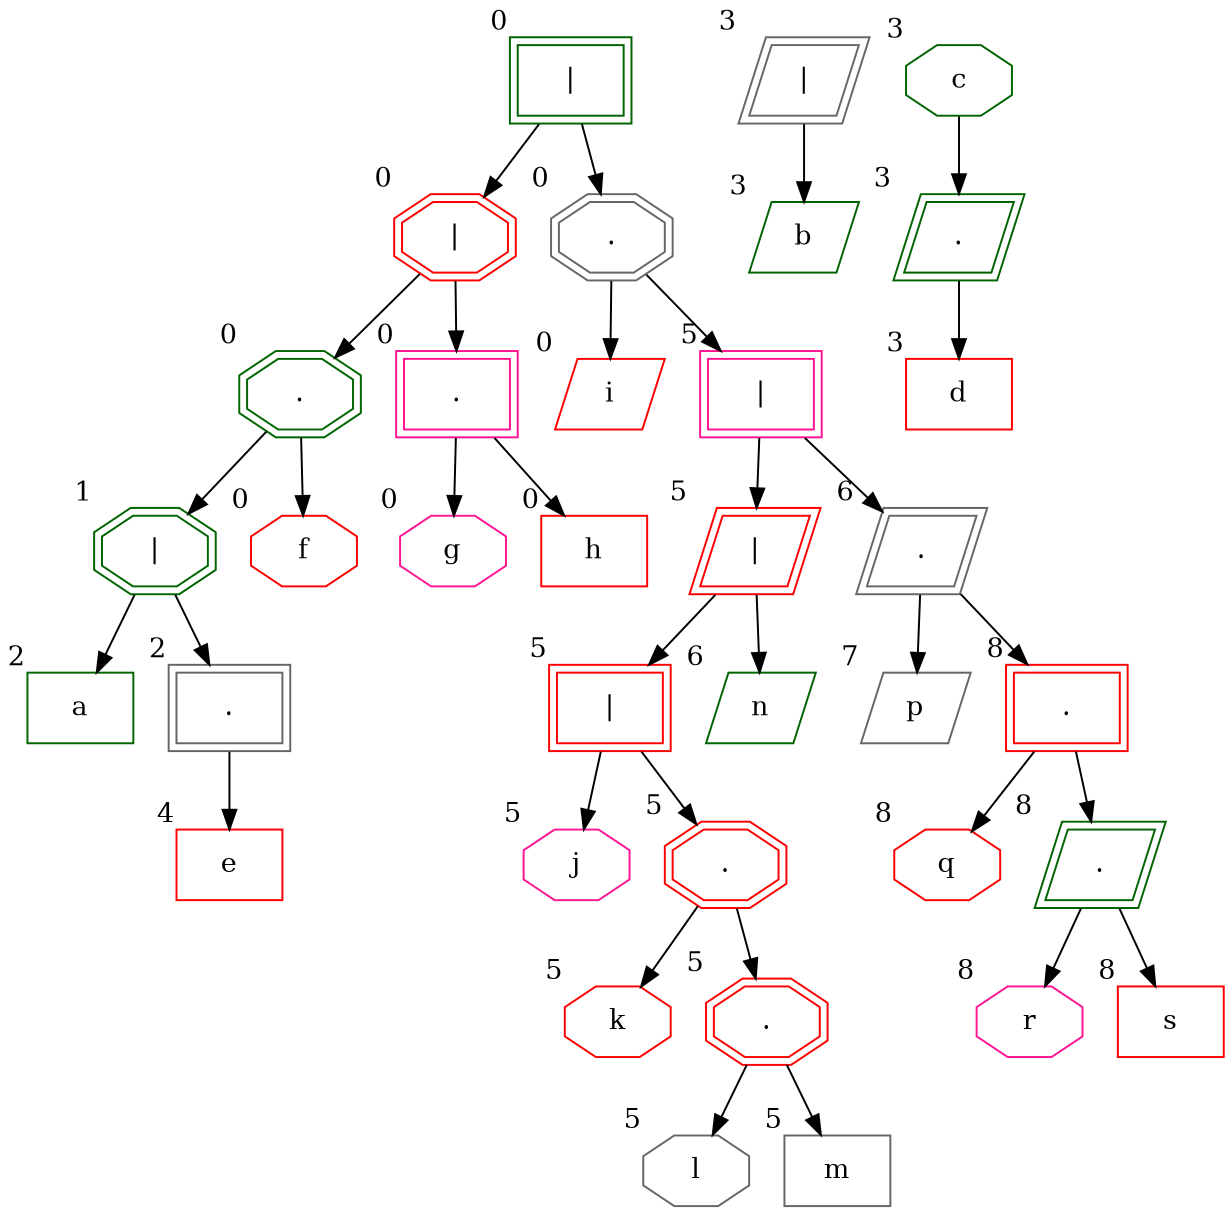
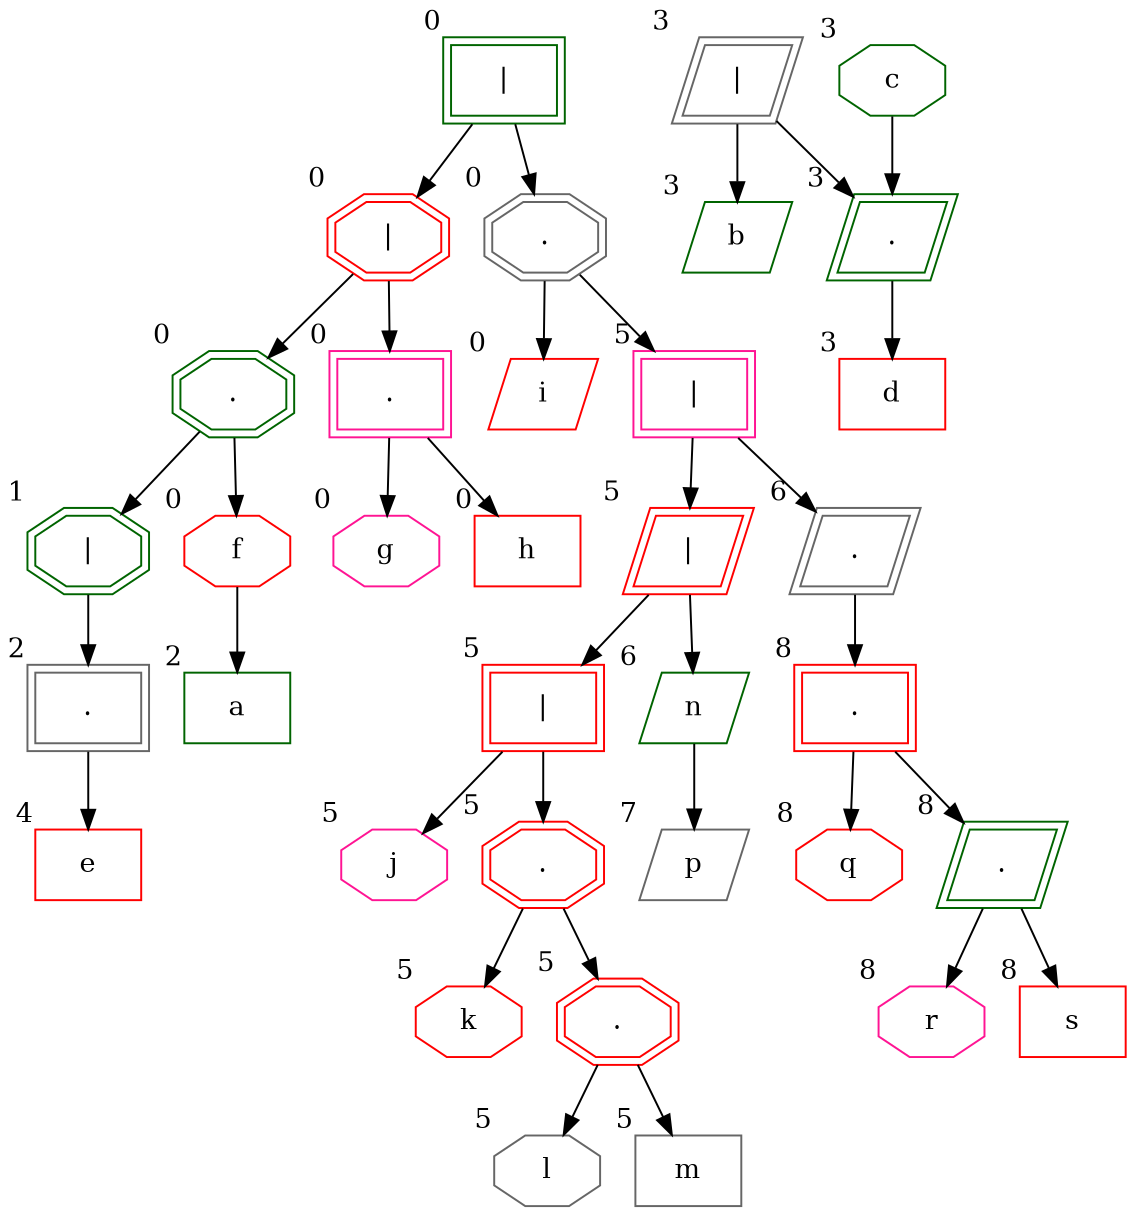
none -> (808, 152)
(919, 624) -> (694, 777)
(120, 625) -> (237, 620)
